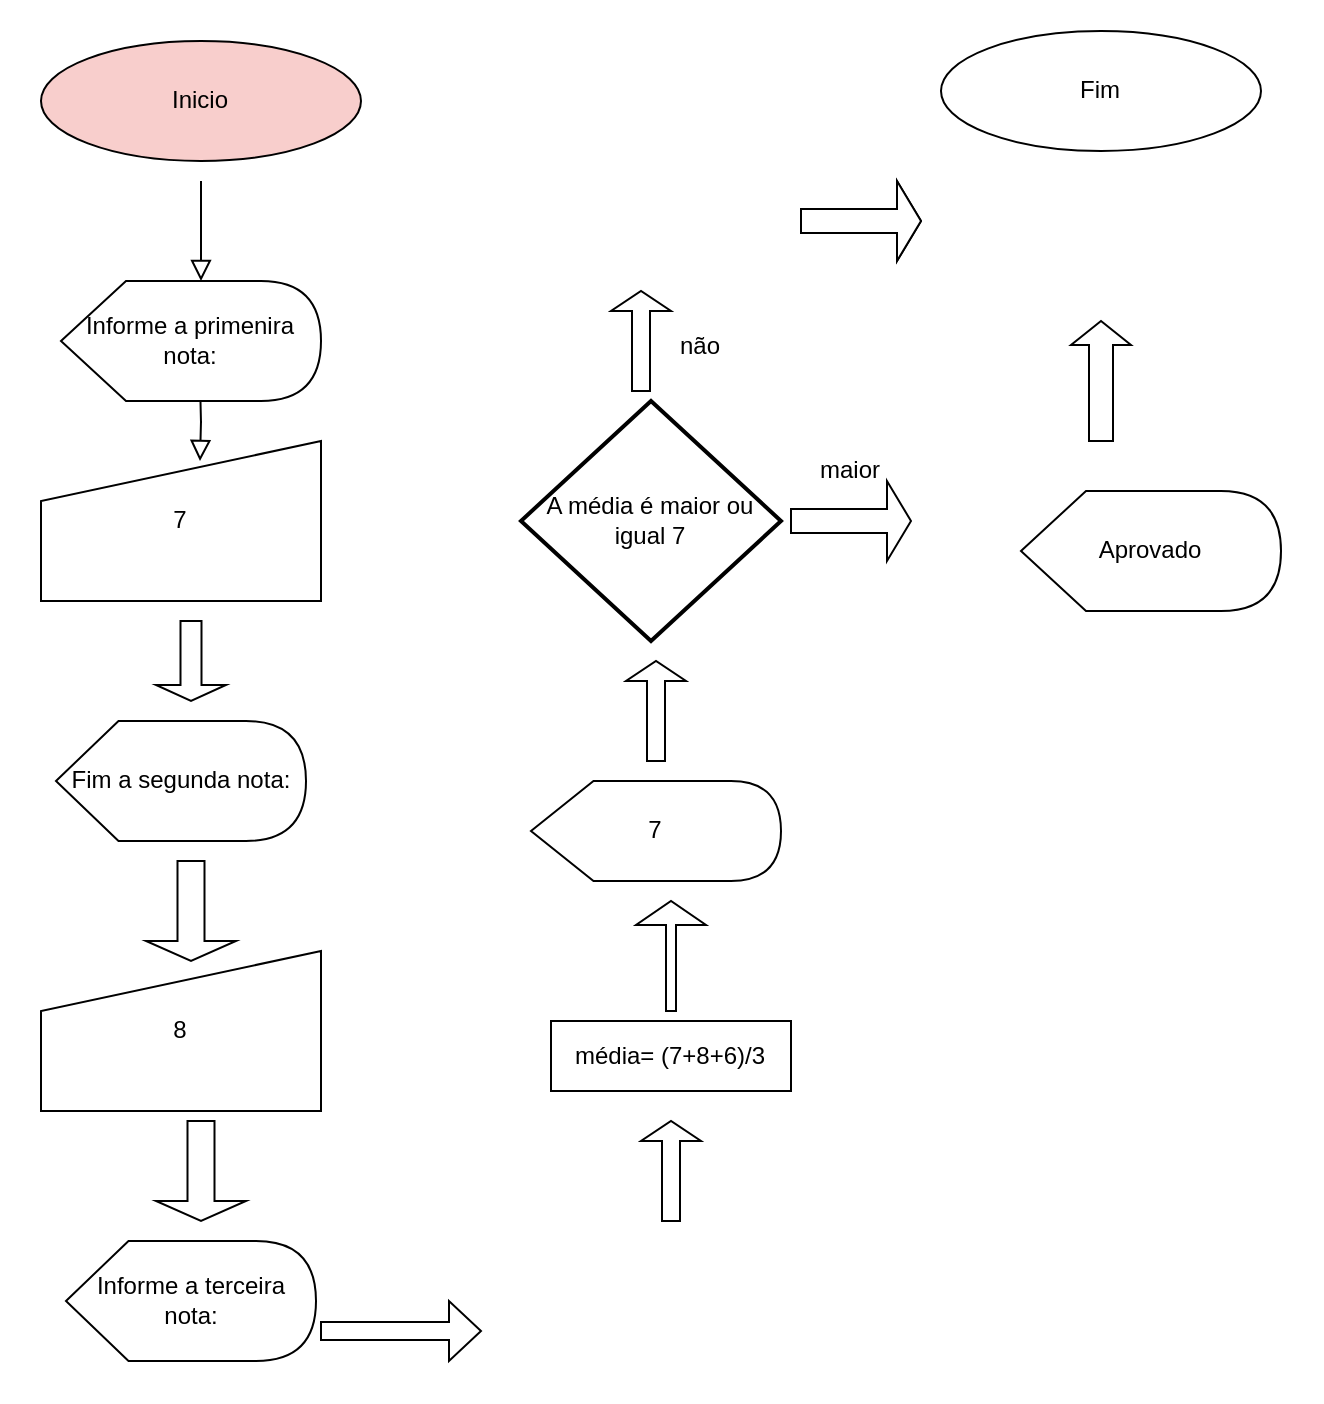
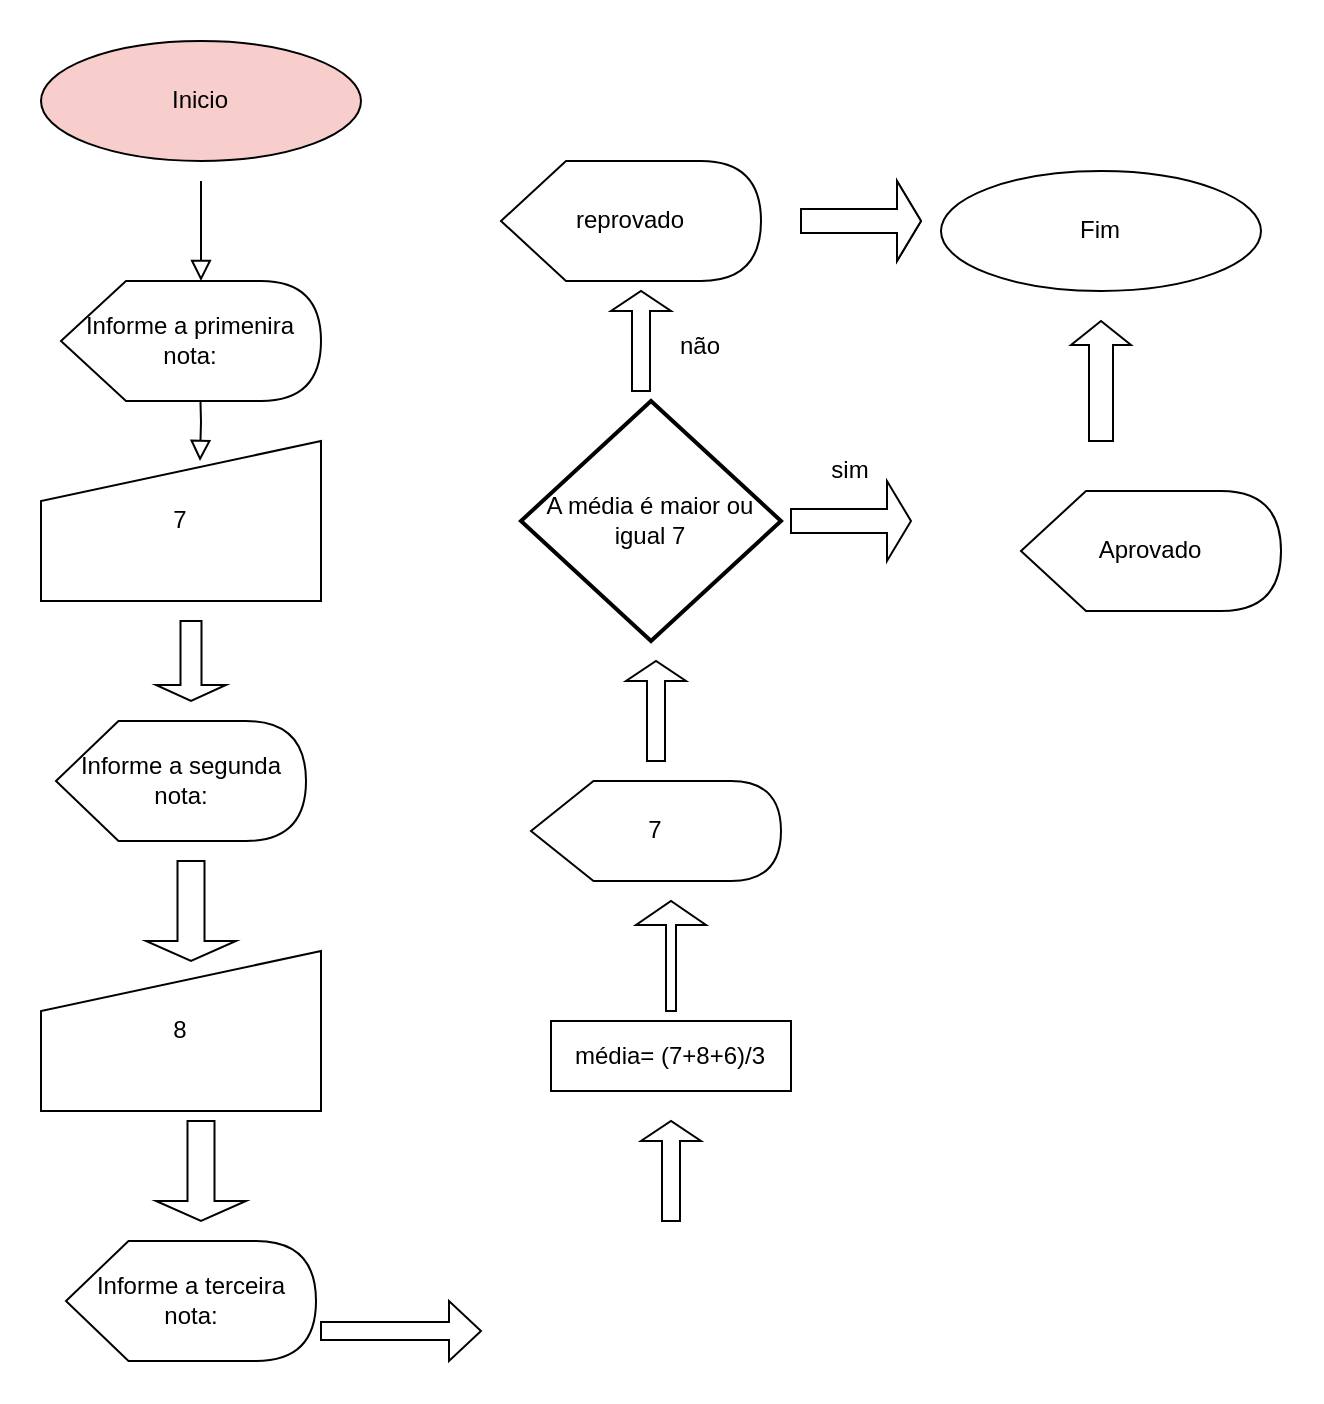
(1101, 91) -> (1101, 231)
none -> (631, 221)
(851, 471) -> (851, 471)
(182, 781) -> (182, 781)
